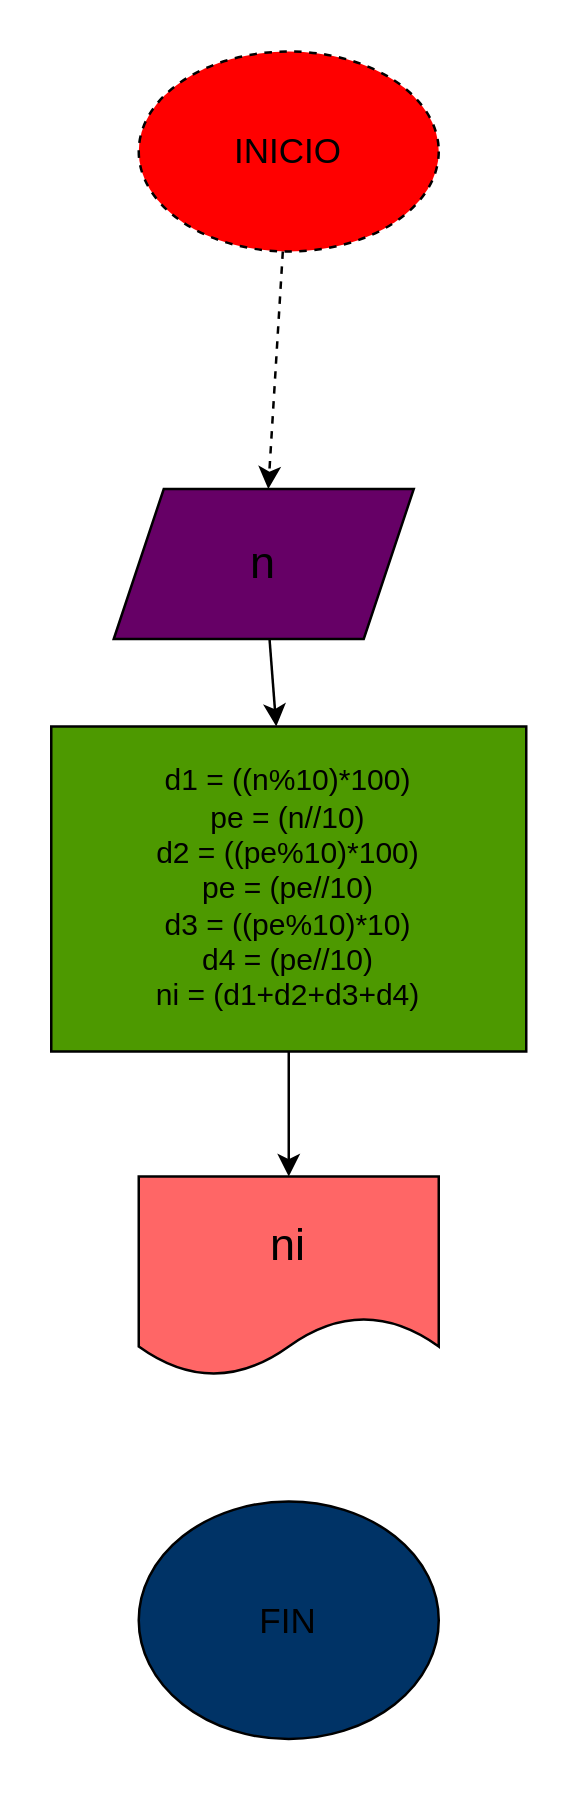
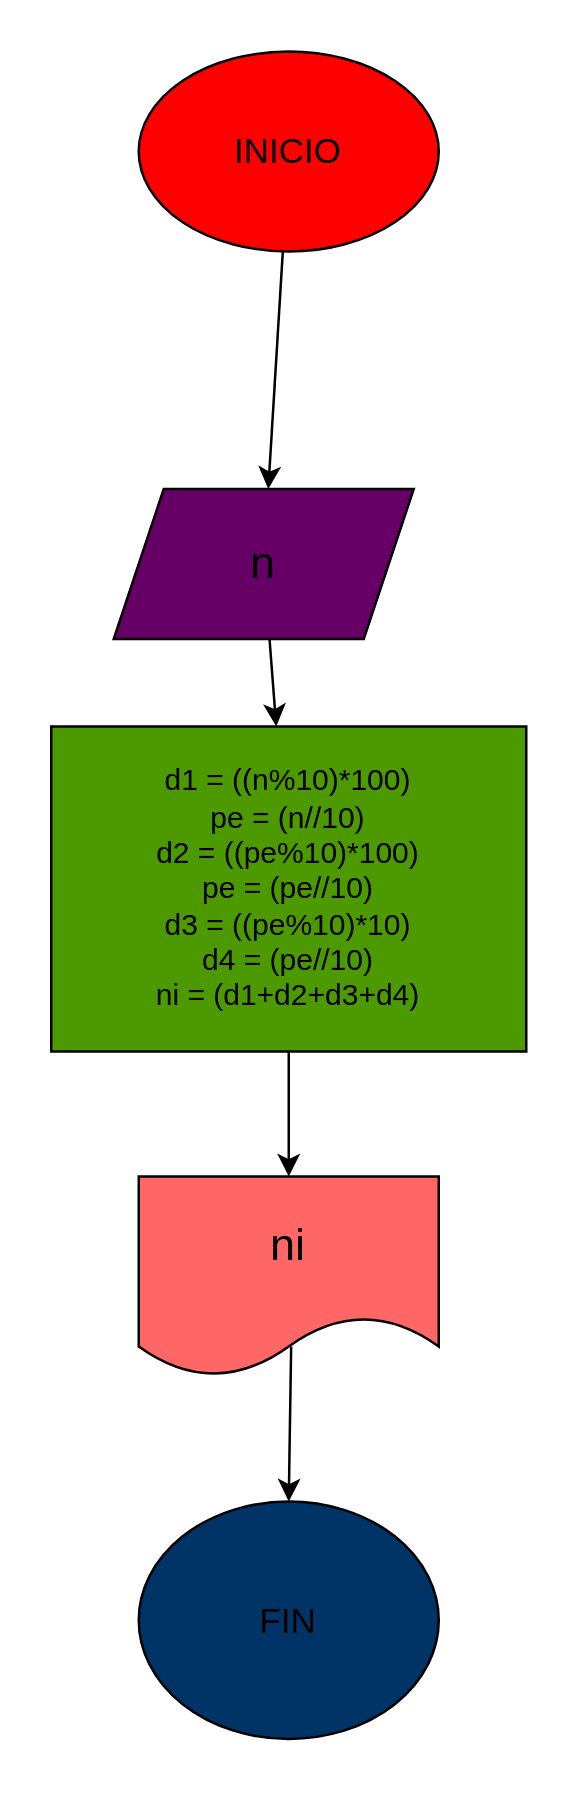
(289, 151) -> (289, 151)
(276, 362) -> (276, 362)
none -> (290, 1415)
